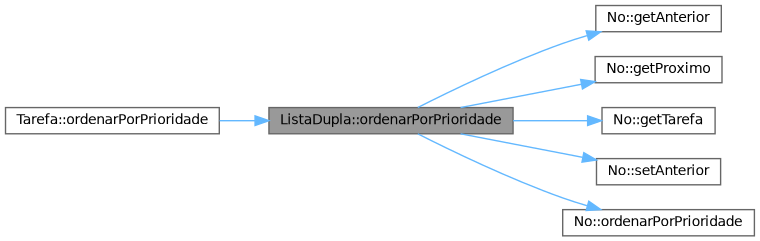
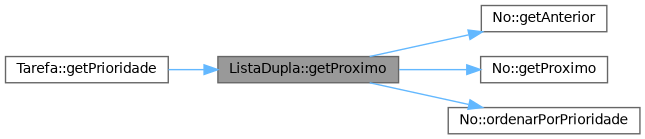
(112, 121) -> (87, 70)
(391, 121) -> (308, 70)
(659, 121) -> none
(659, 172) -> none
